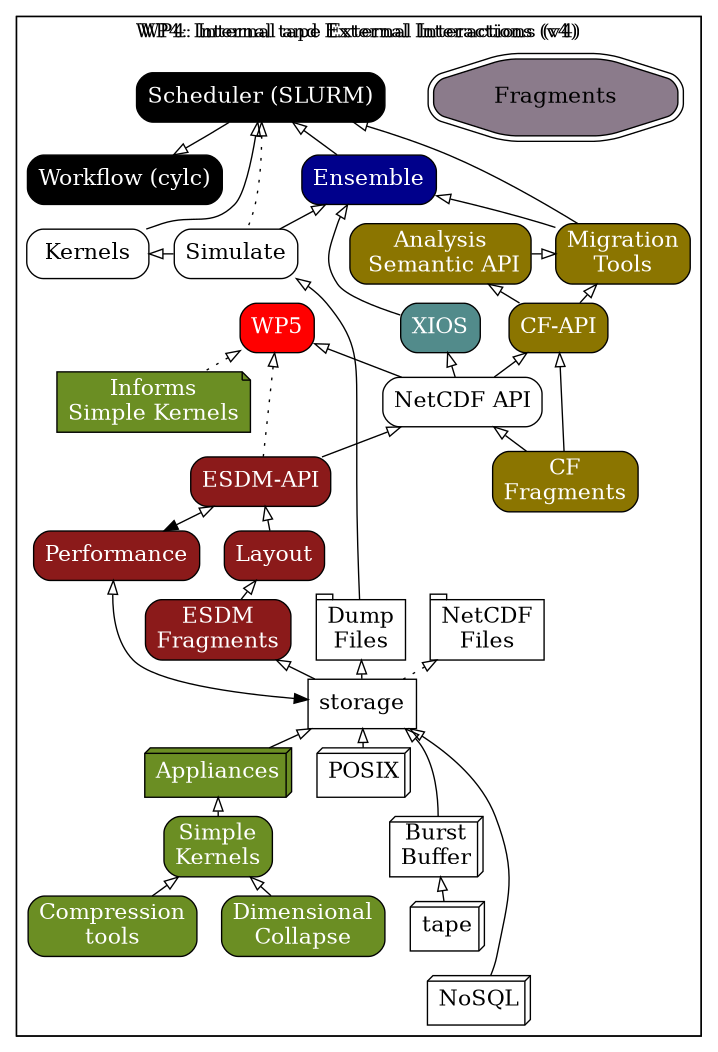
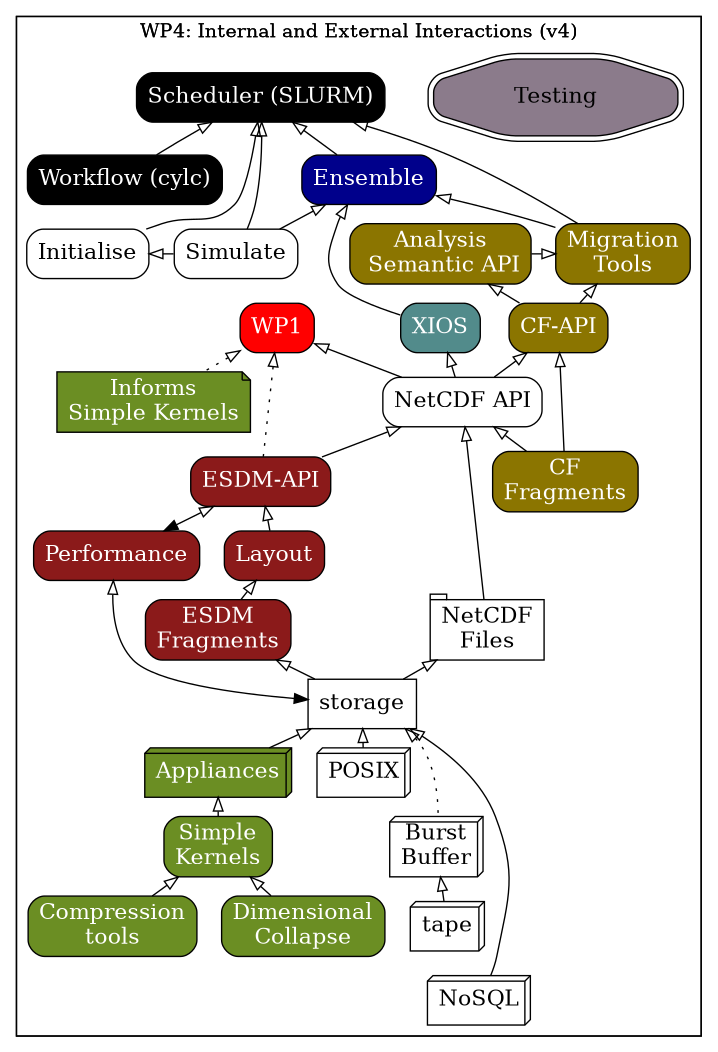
(359, 32) -> (359, 32)
(556, 97) -> (556, 97)
(208, 135) -> (178, 142)
(259, 183) -> (259, 183)
(88, 254) -> (88, 254)
(277, 328) -> (277, 328)
none -> (475, 520)
(361, 630) -> none
(414, 673) -> (414, 673)
(434, 775) -> (434, 775)
